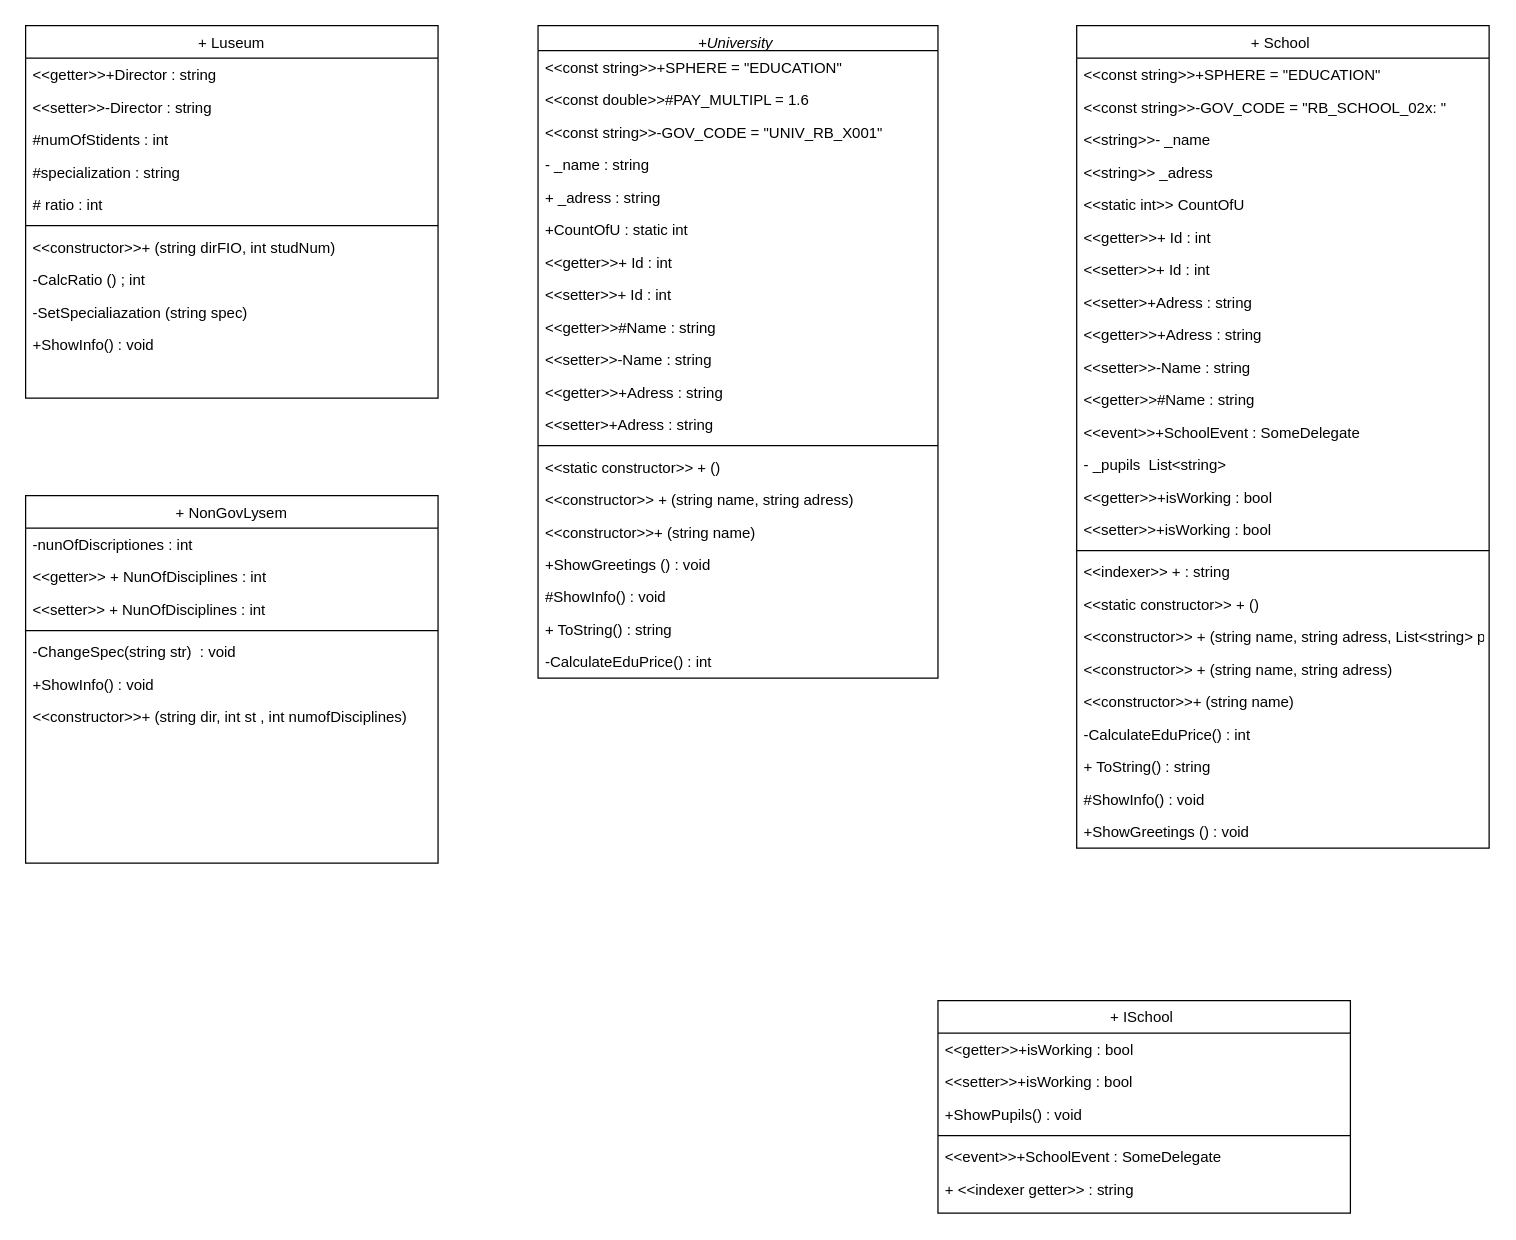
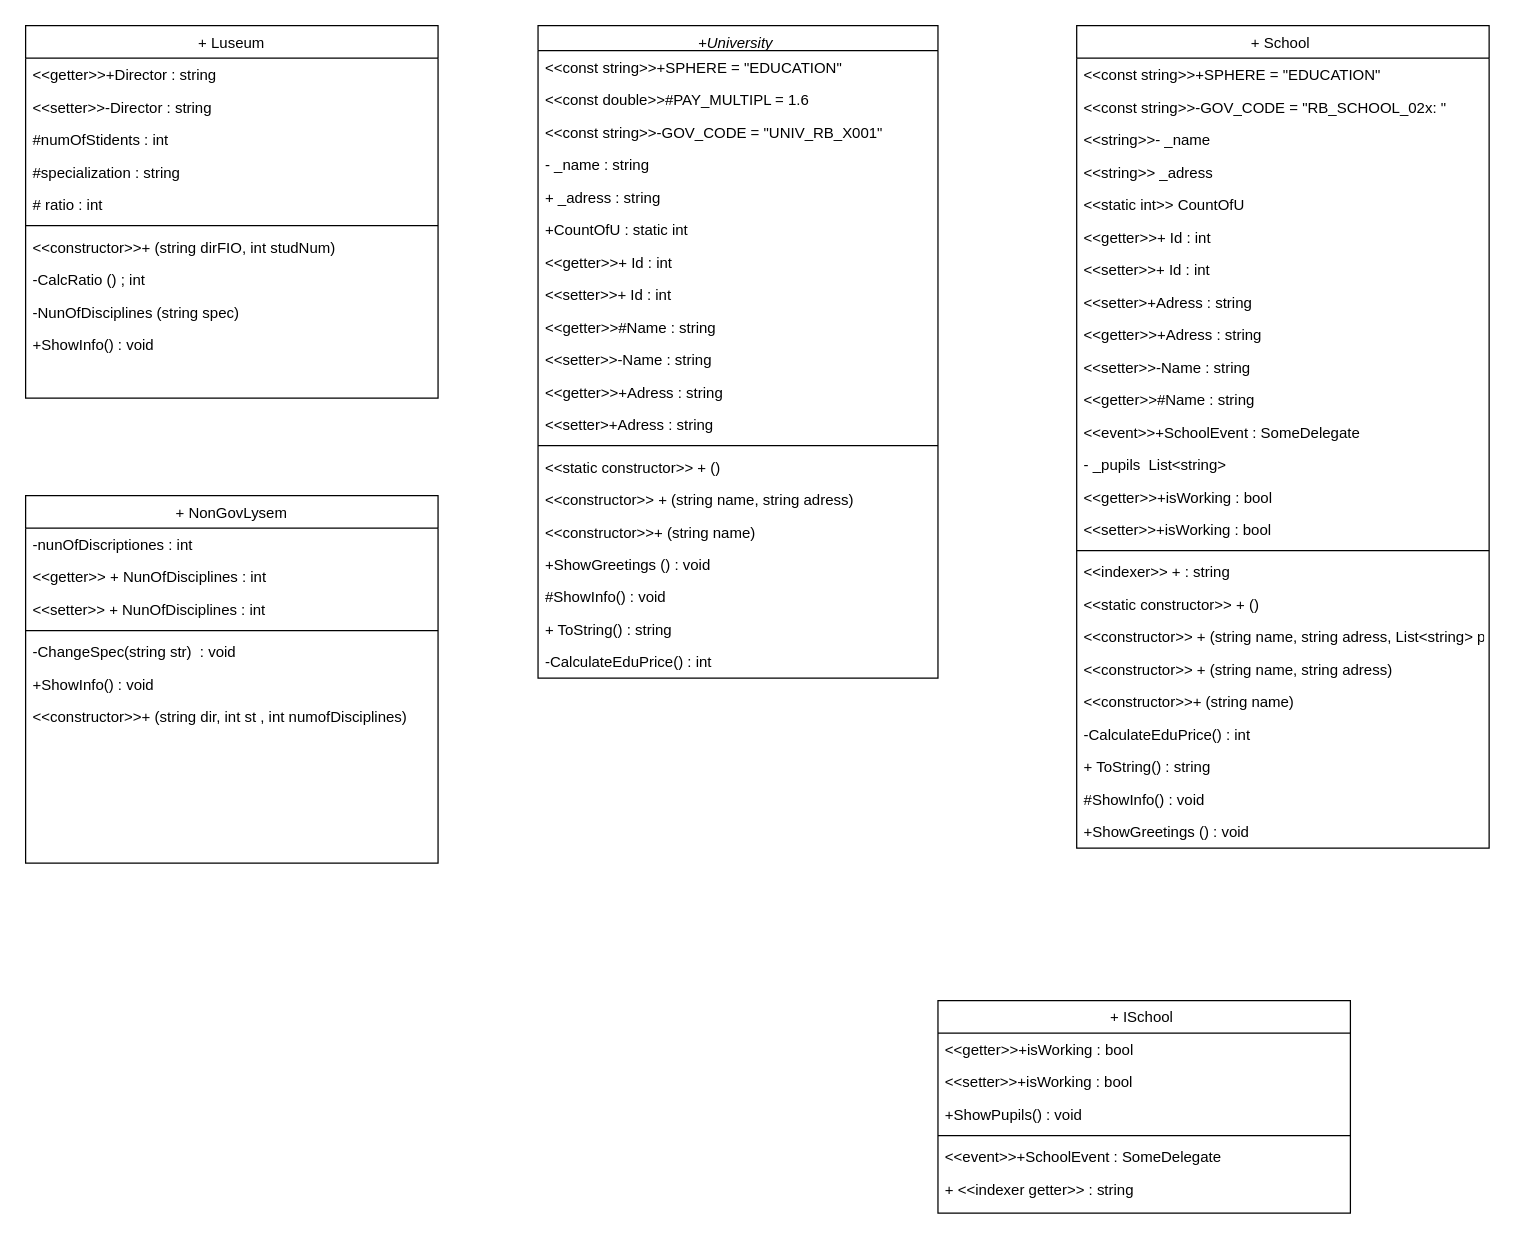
(157, 313) -> (149, 313)
